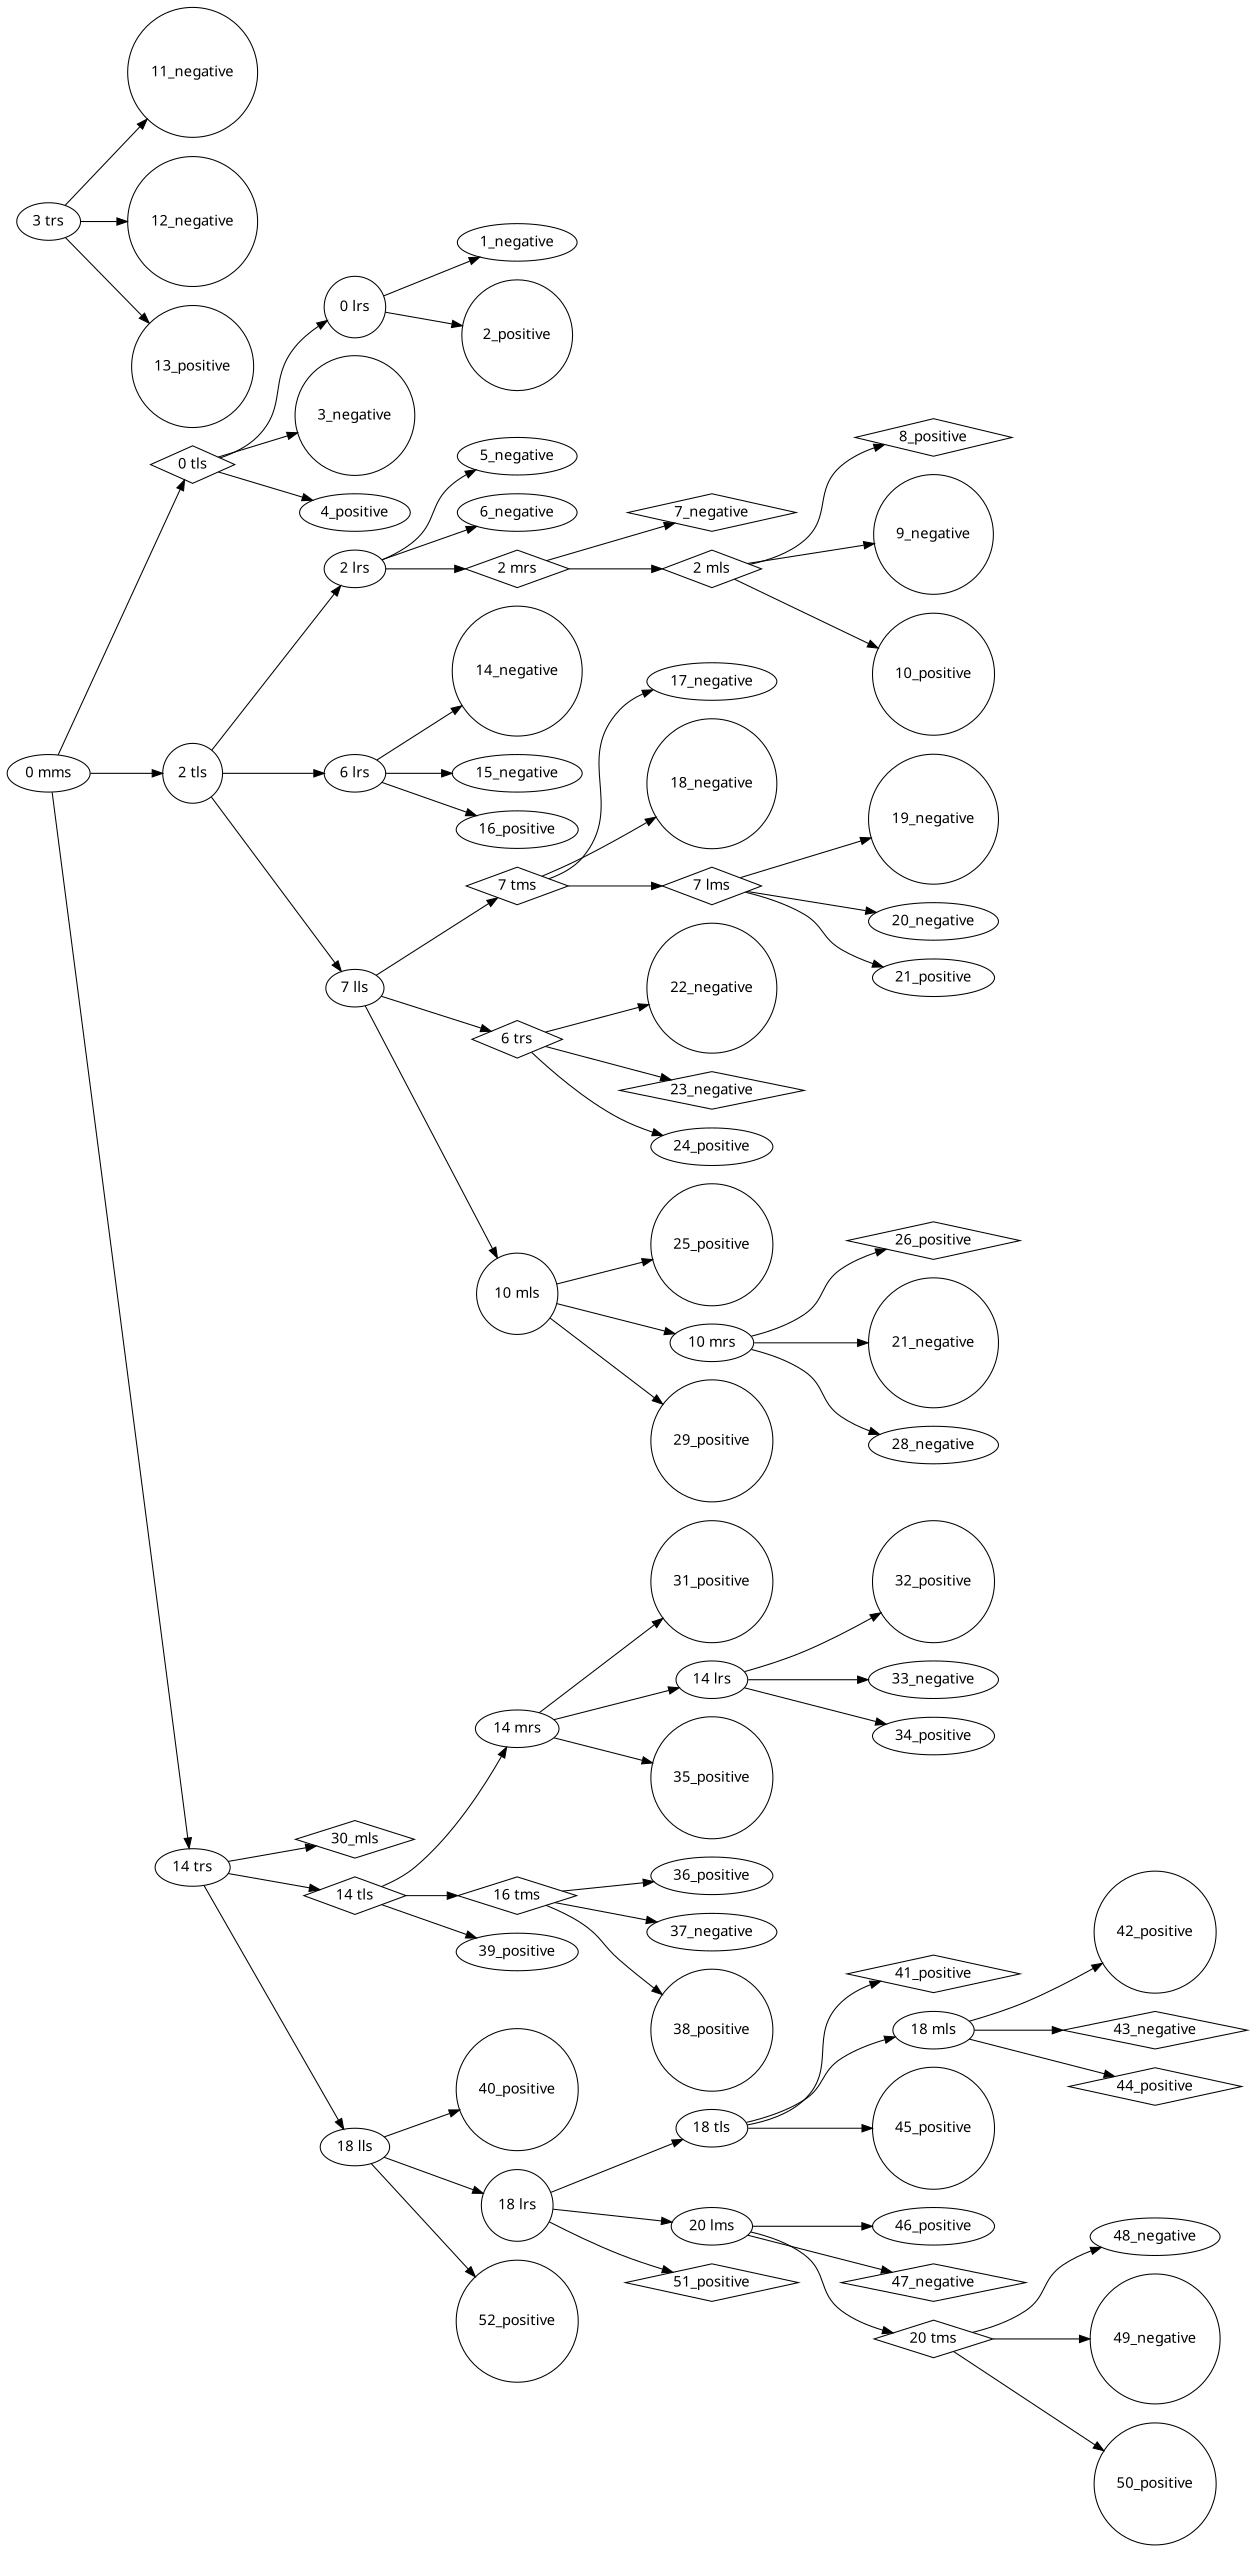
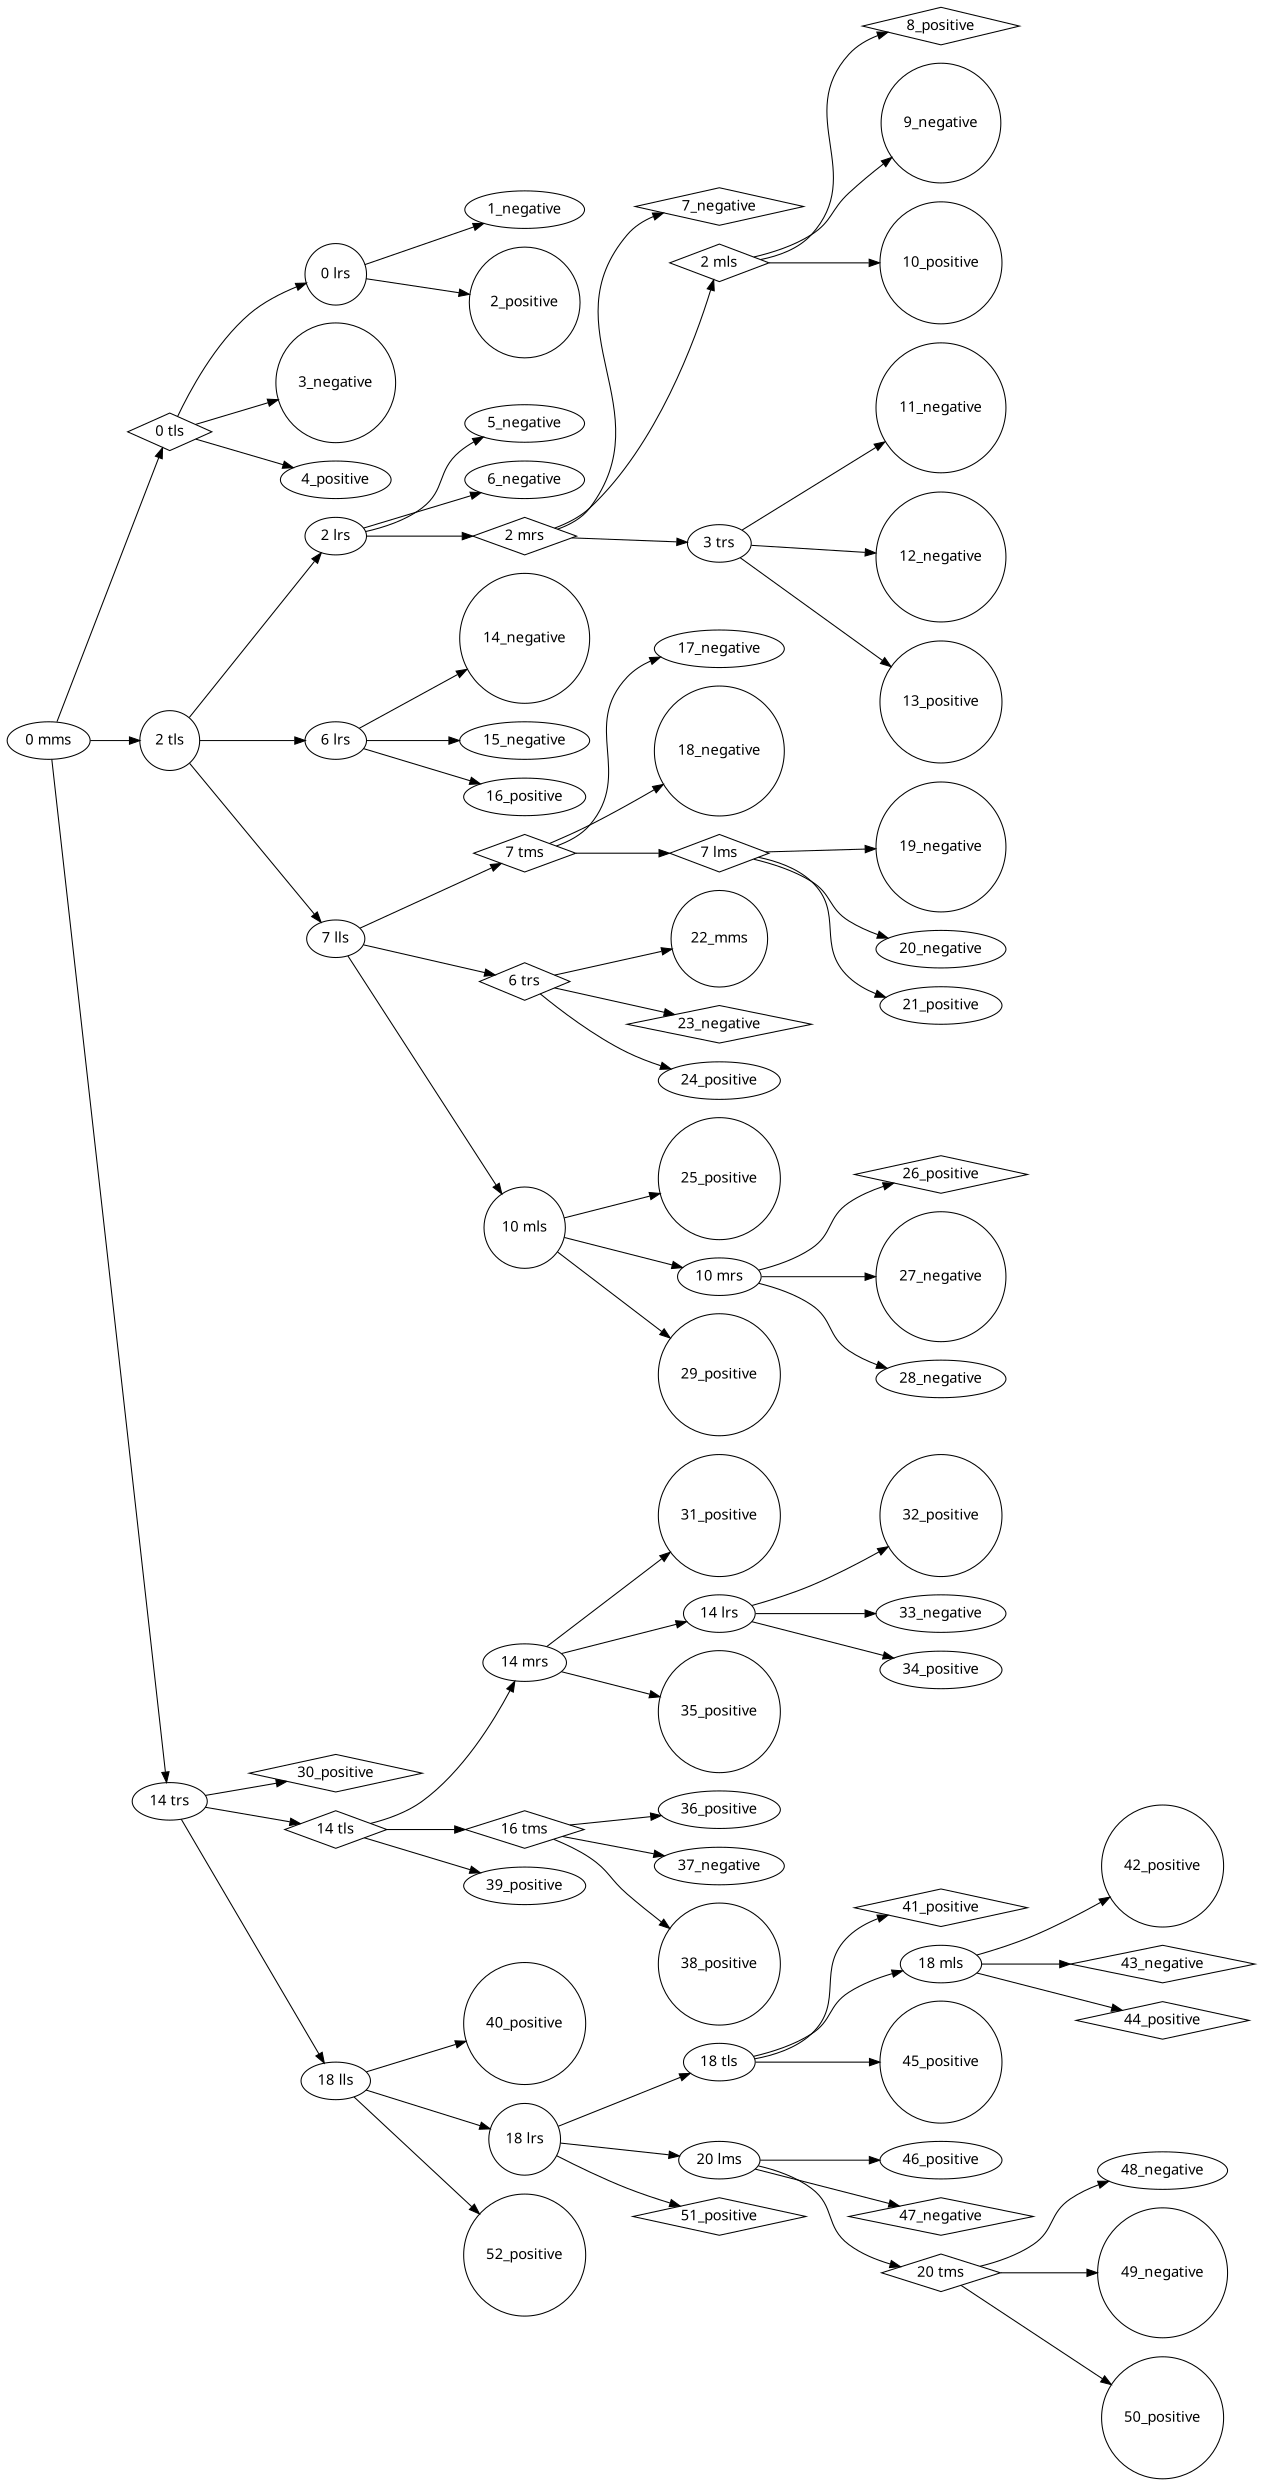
none -> (624, 540)
(712, 988) -> (719, 939)
(934, 1343) -> (941, 1277)
(355, 1839) -> (336, 1773)
